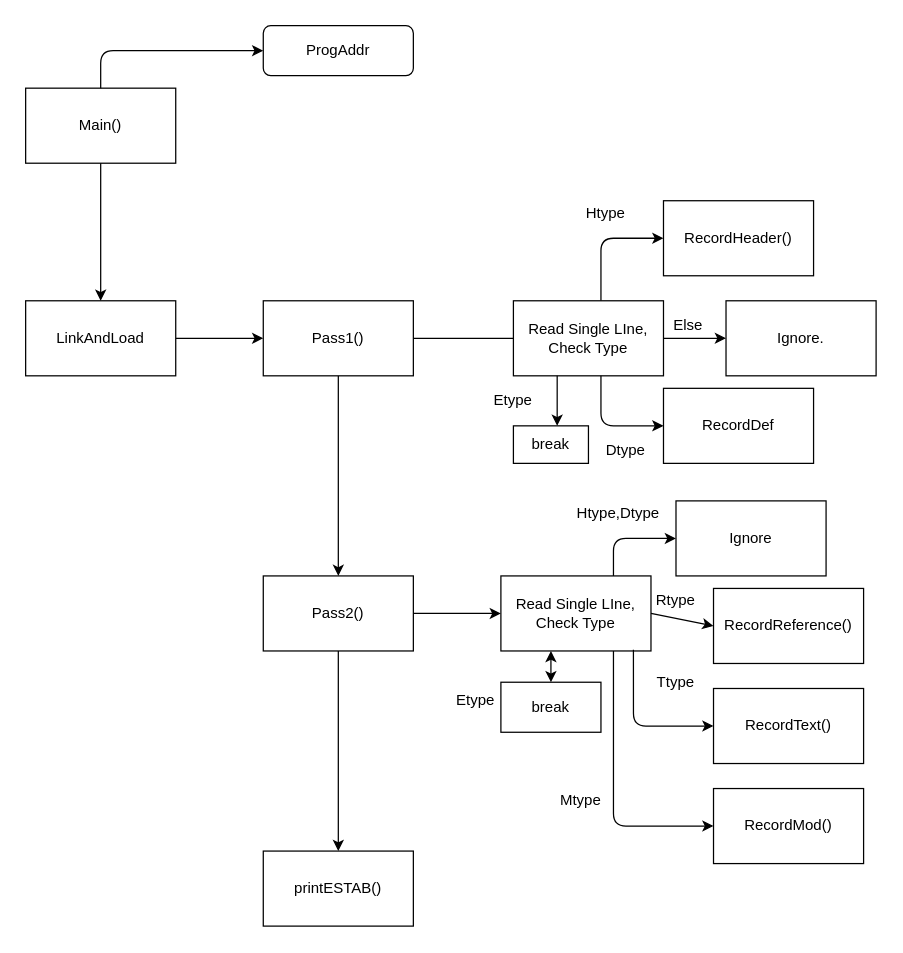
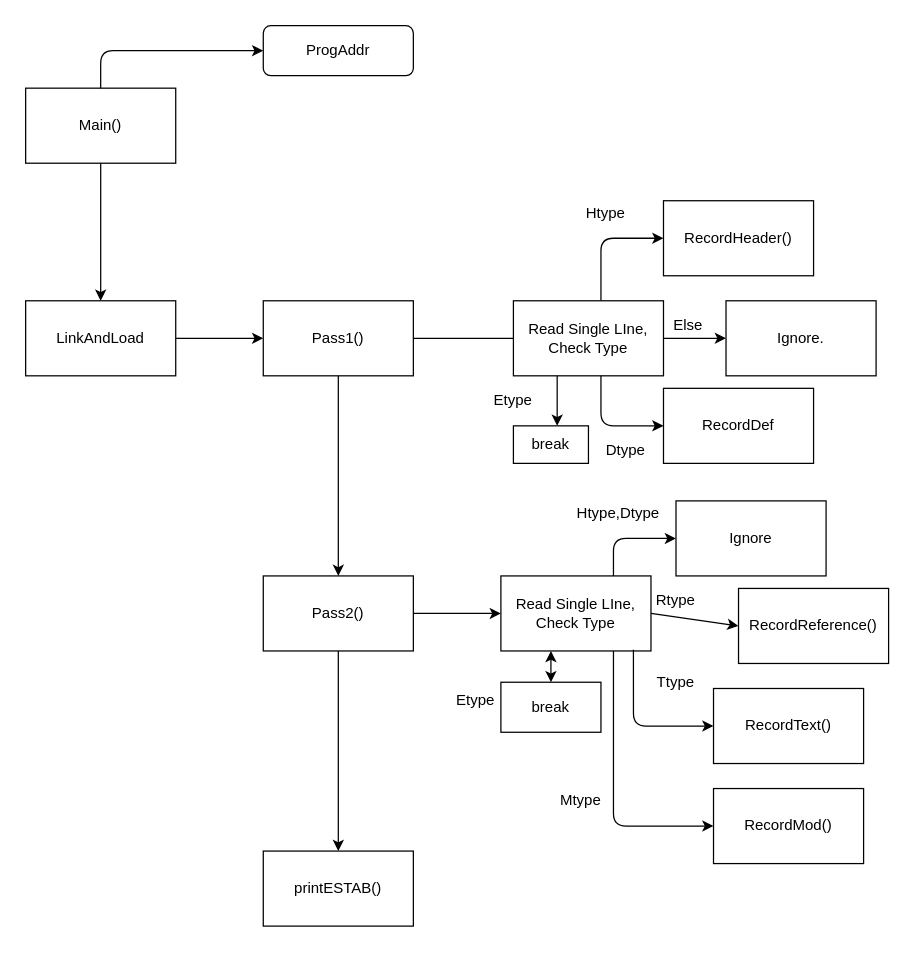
(788, 626) -> (813, 626)
